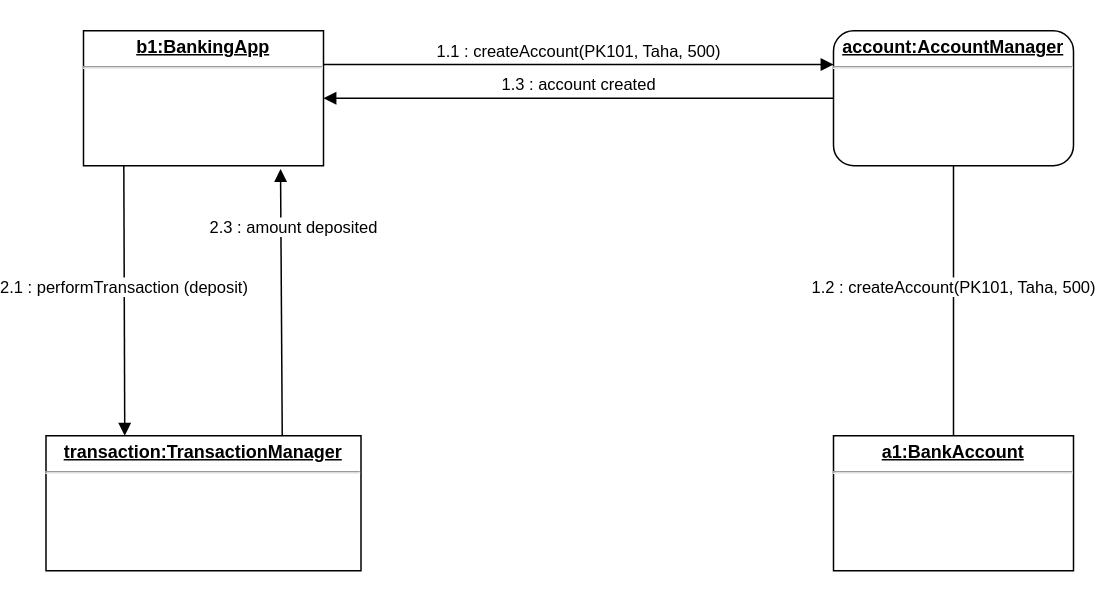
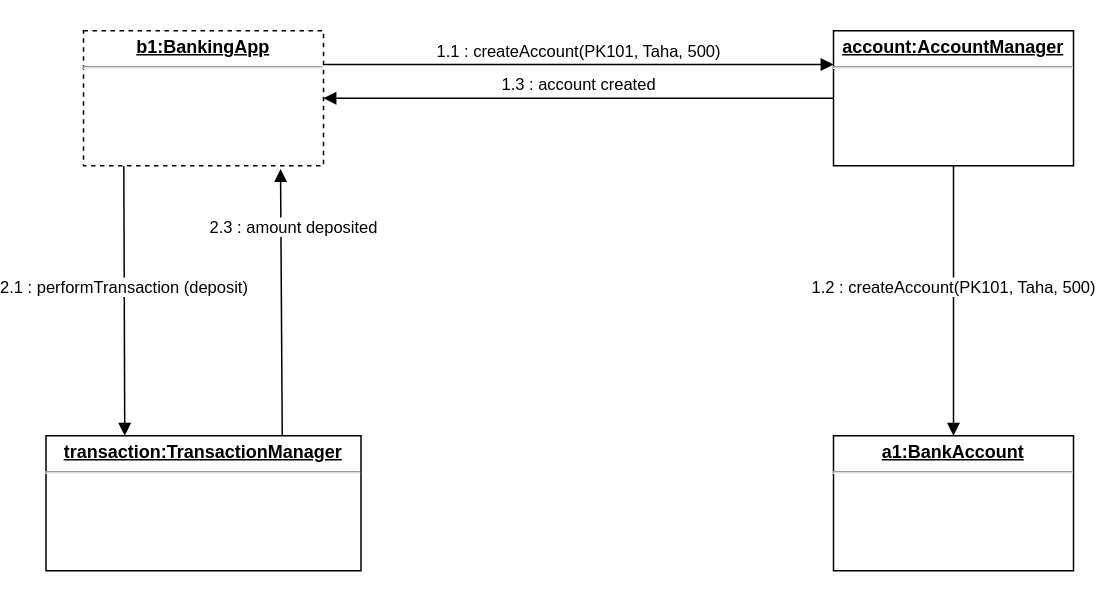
(203, 98) -> (203, 98)
(953, 98) -> (953, 98)
(953, 427) -> (953, 422)
